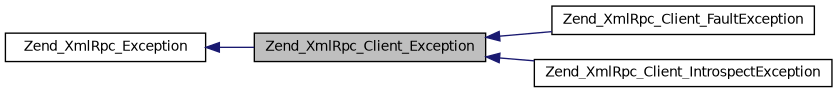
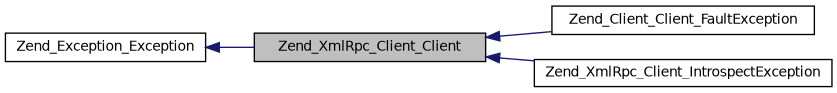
(683, 20) -> (683, 20)
(106, 47) -> (106, 47)
(370, 47) -> (370, 47)
